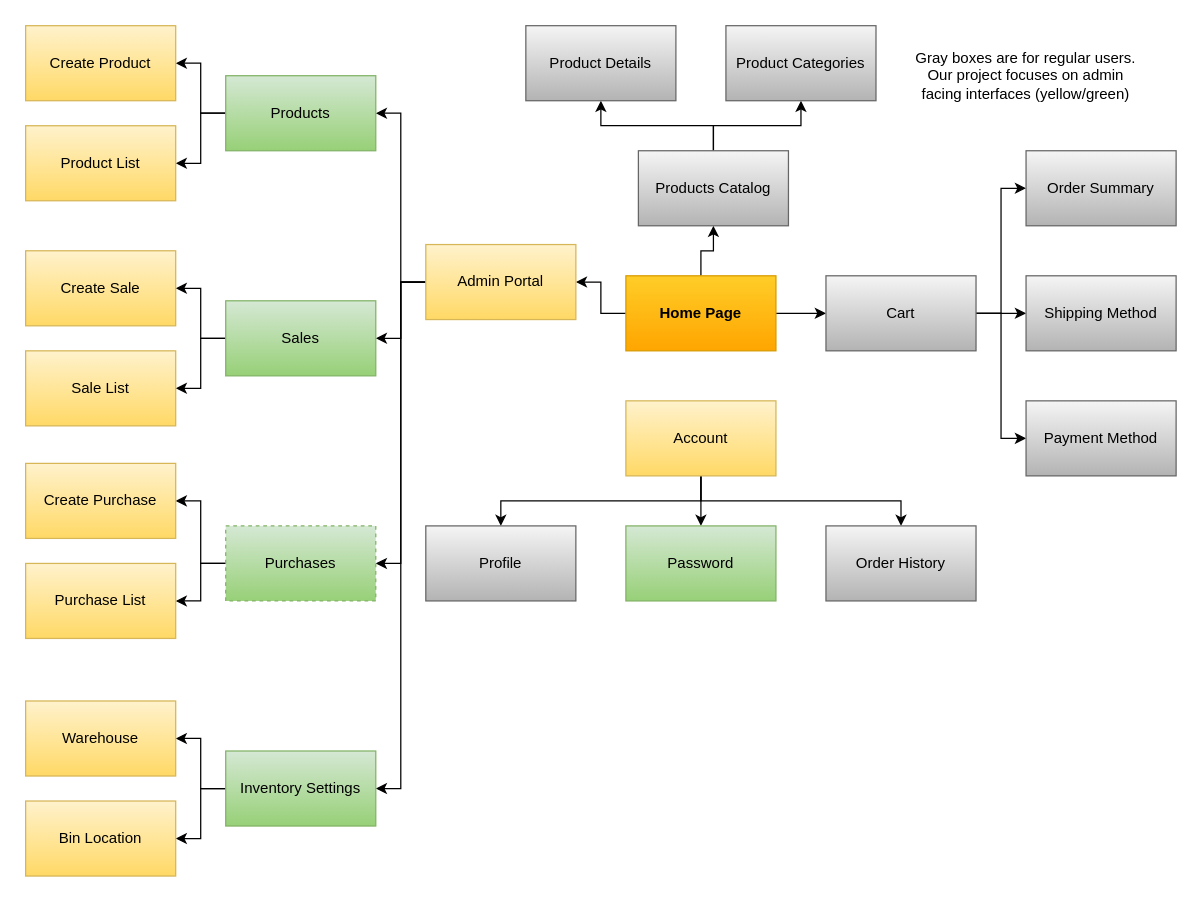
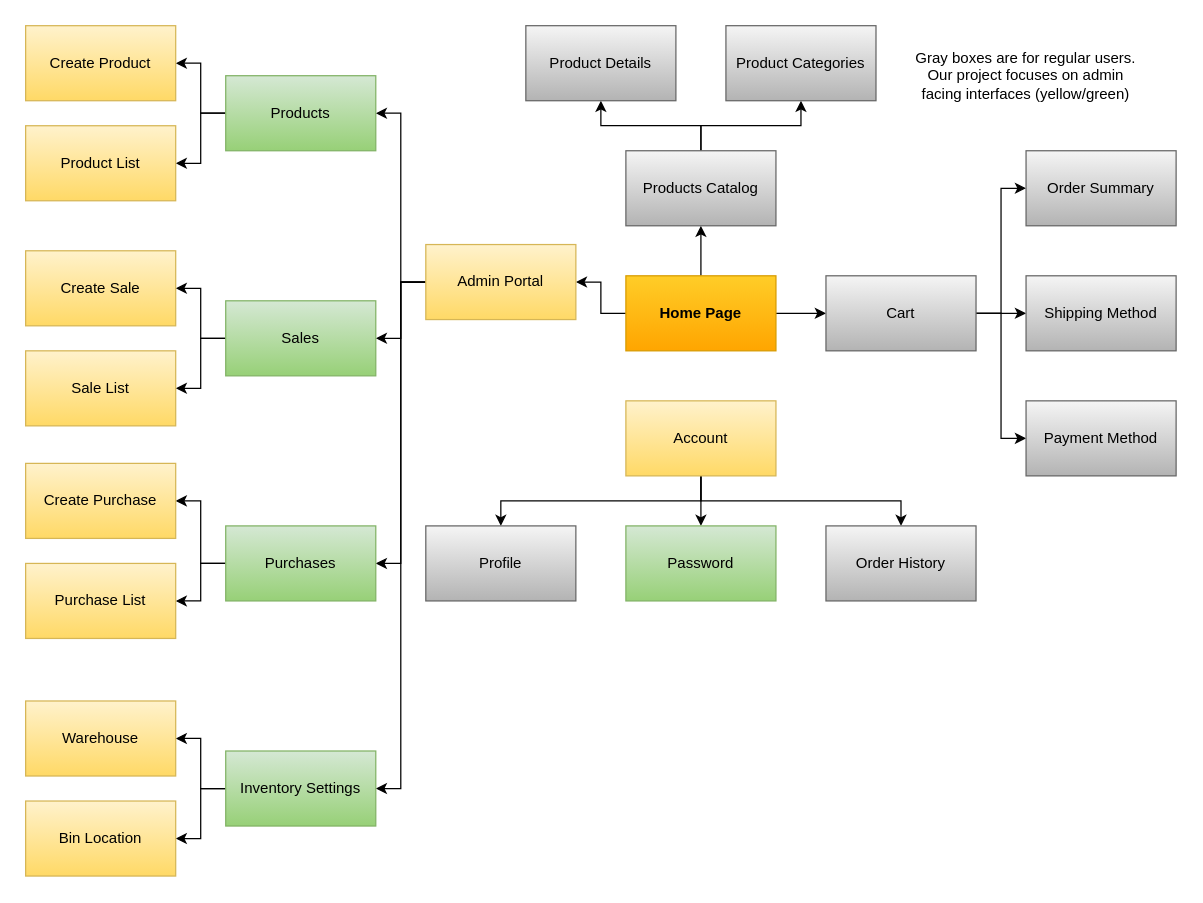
(713, 188) -> (701, 188)
(301, 563) -> (301, 563)
